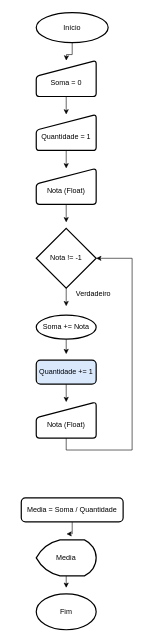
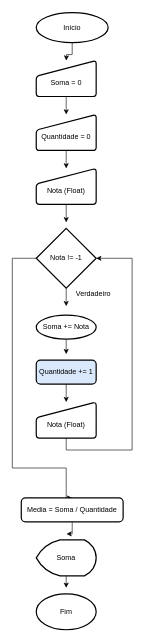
(66, 132) -> (66, 132)
none -> (12, 352)
(66, 558) -> (66, 558)
